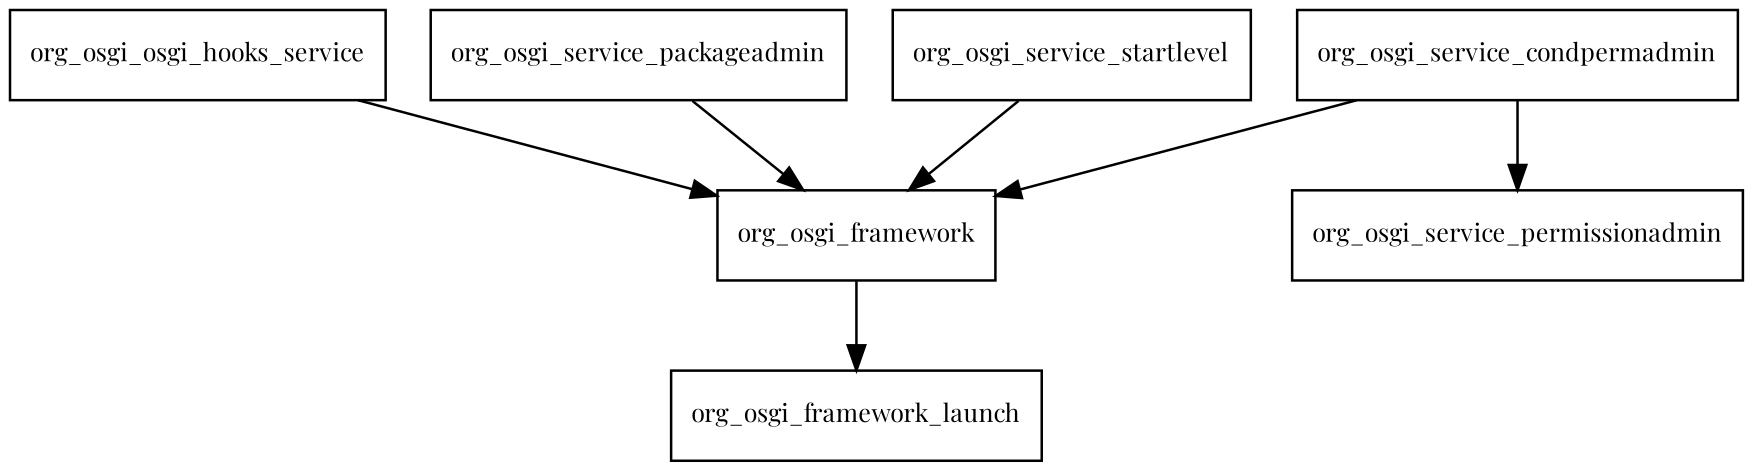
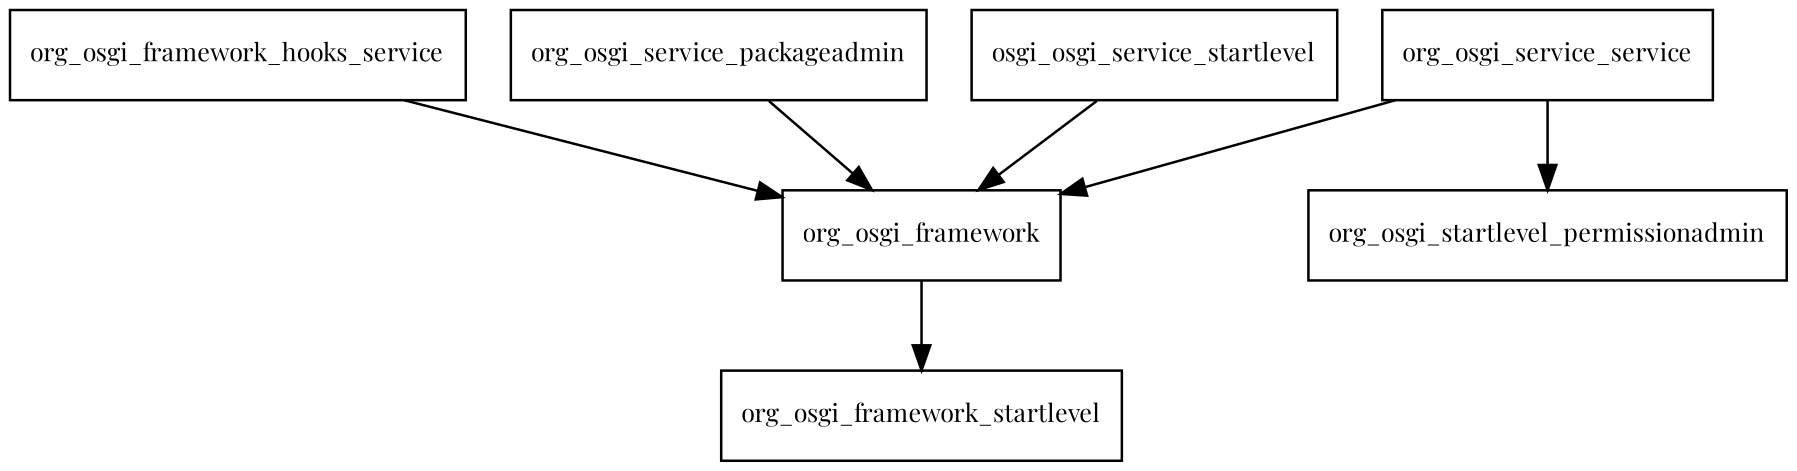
(198, 55) -> (238, 55)
(1072, 55) -> (1154, 55)
(1518, 55) -> (1548, 55)
(1518, 235) -> (1548, 235)
(856, 416) -> (922, 416)
